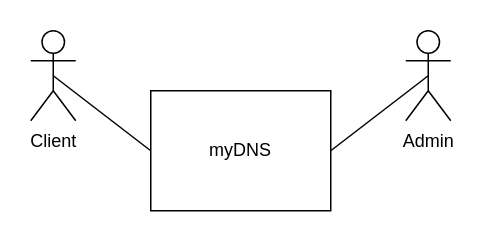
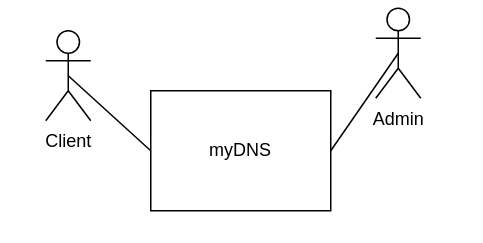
(53, 76) -> (68, 76)
(428, 76) -> (398, 53)
